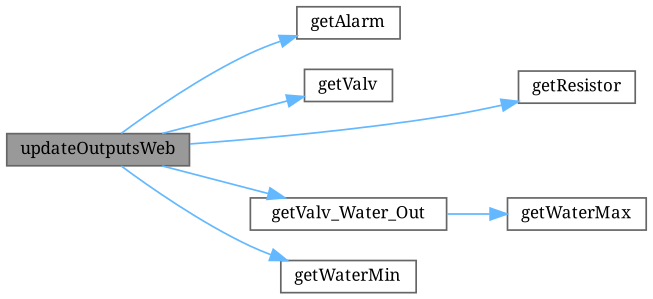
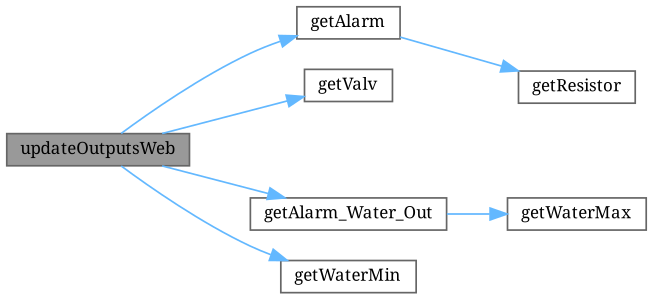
(347, 129) -> (451, 52)
(348, 214) -> (348, 214)
